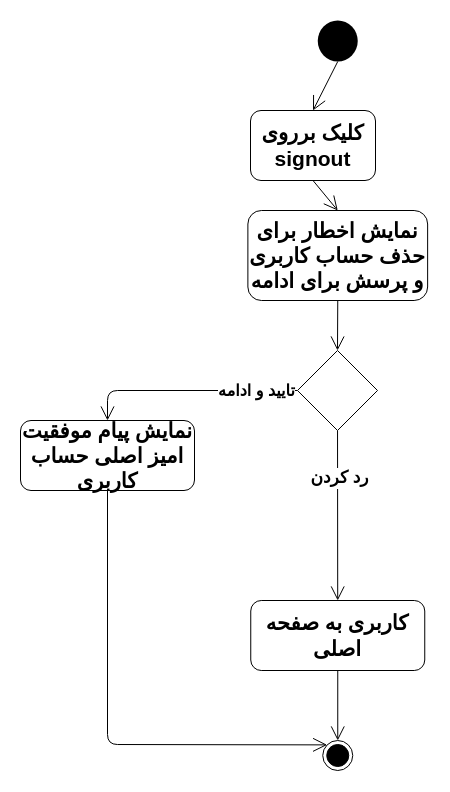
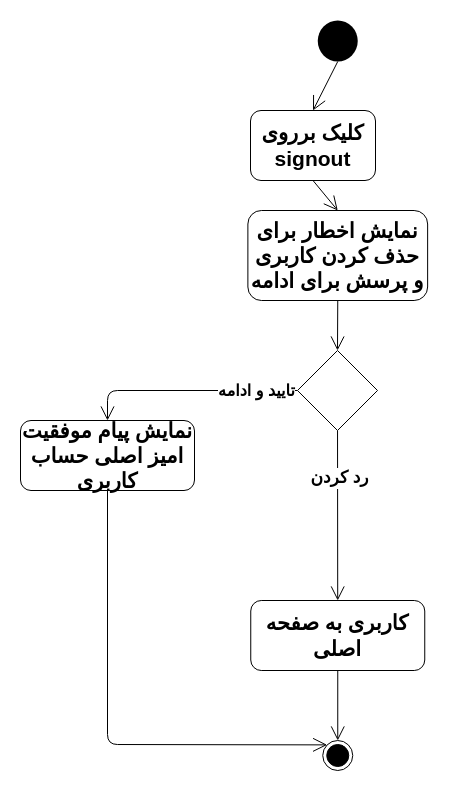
(338, 256) -> (338, 256)
